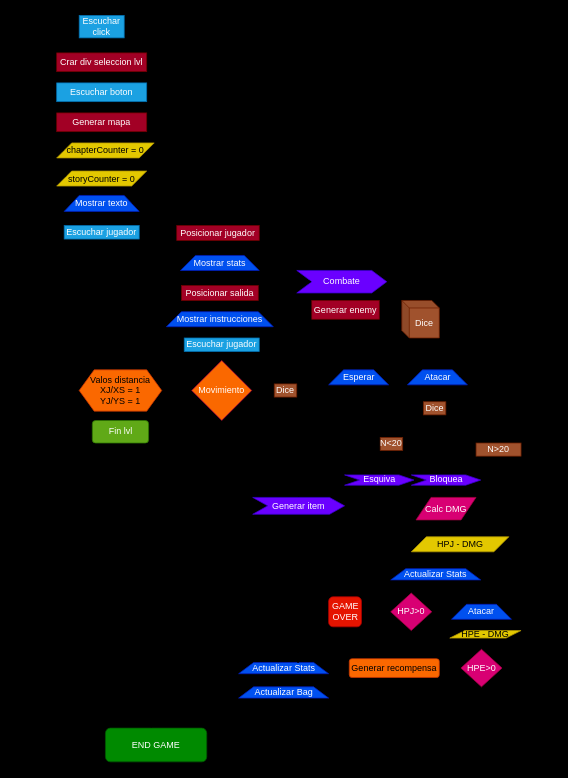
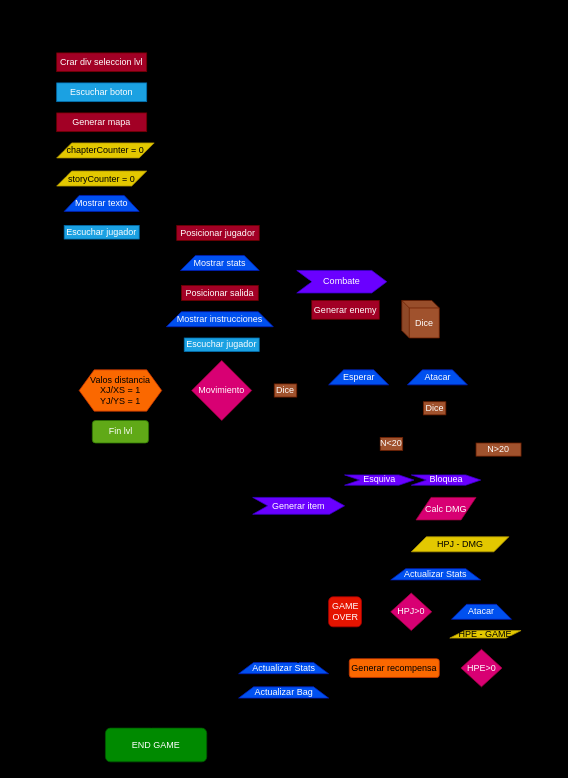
(102, 27) -> none
(102, 38) -> none
(222, 390) -> (222, 390)
(485, 634) -> (485, 634)
